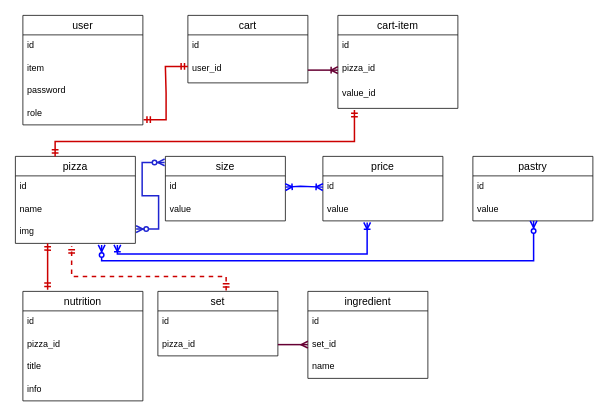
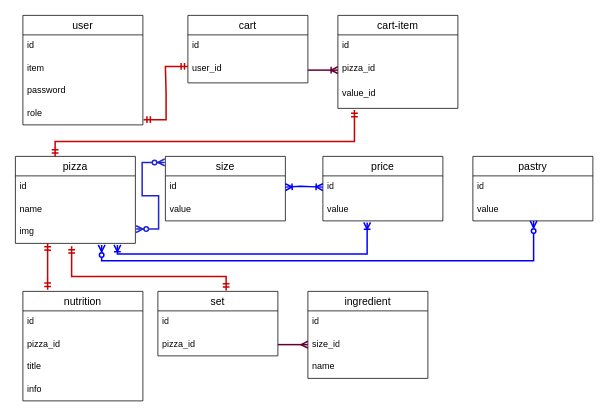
(140, 276) -> (140, 276)
(326, 344) -> (328, 344)
